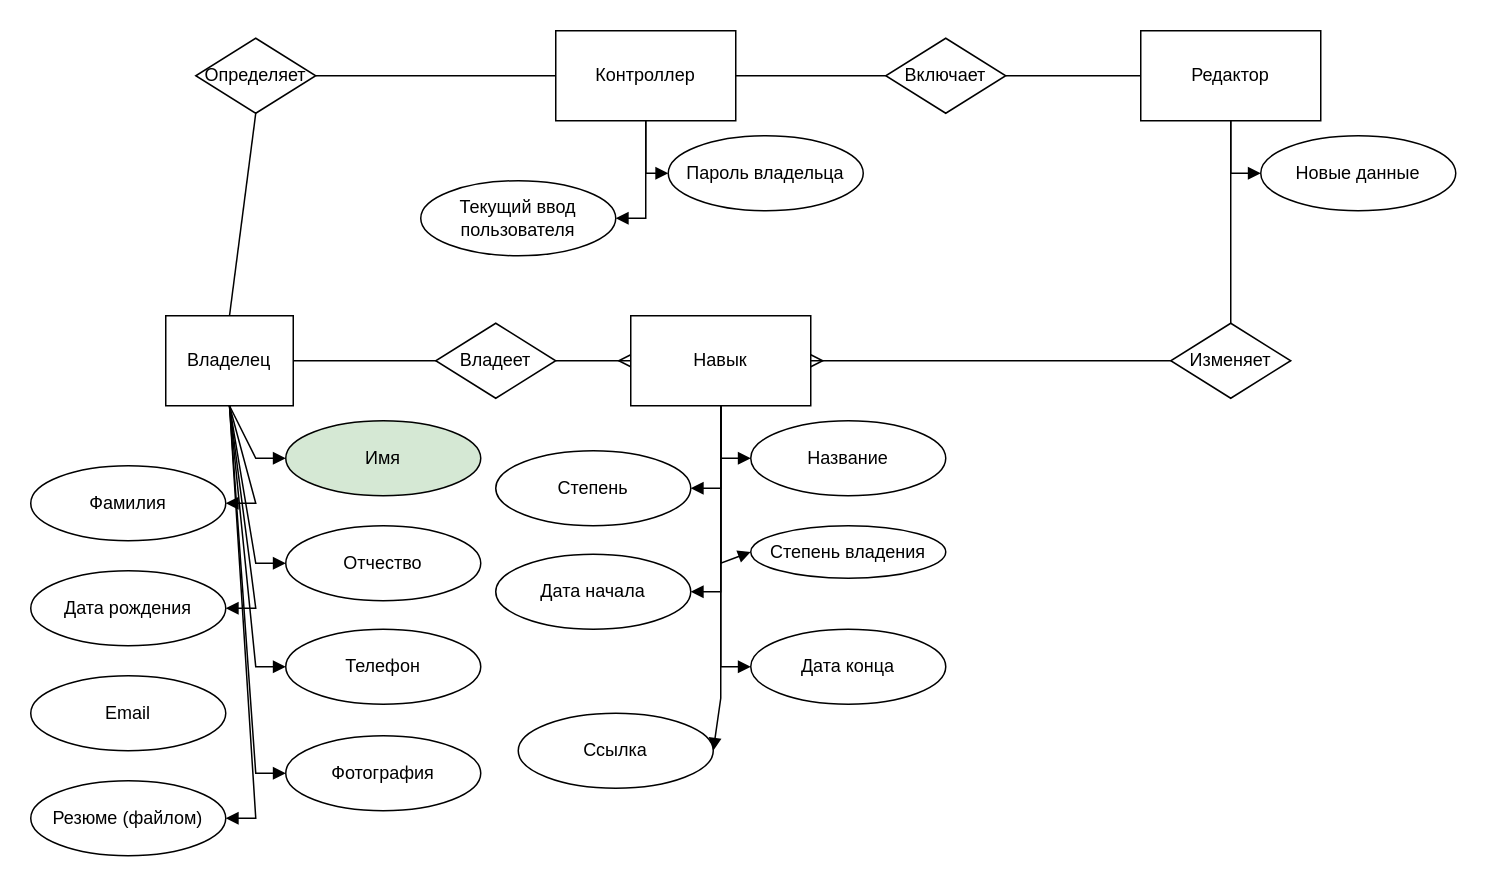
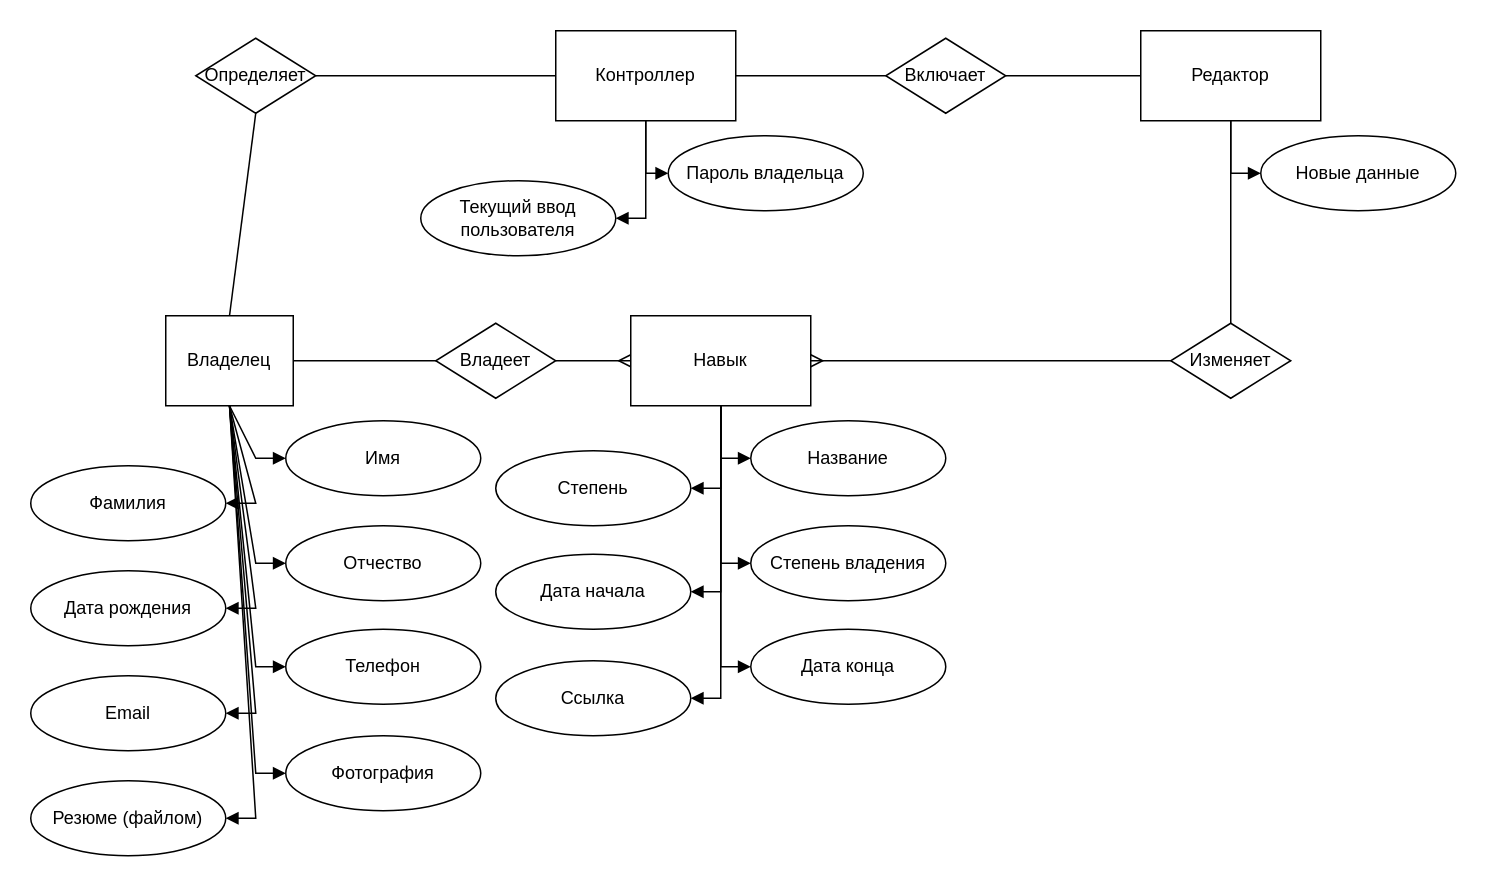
(383, 458) -> (383, 458)
(848, 552) -> (848, 563)
none -> (250, 645)
(616, 751) -> (593, 698)
